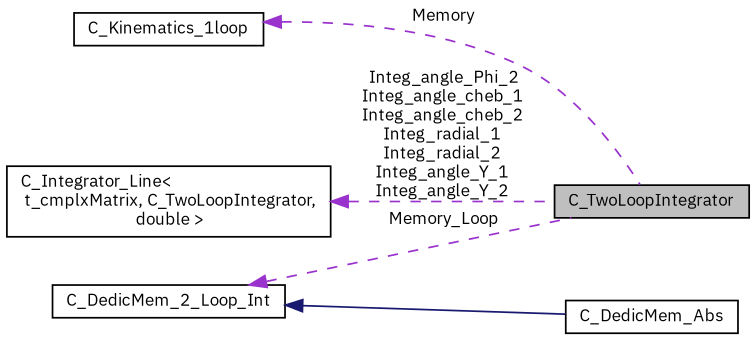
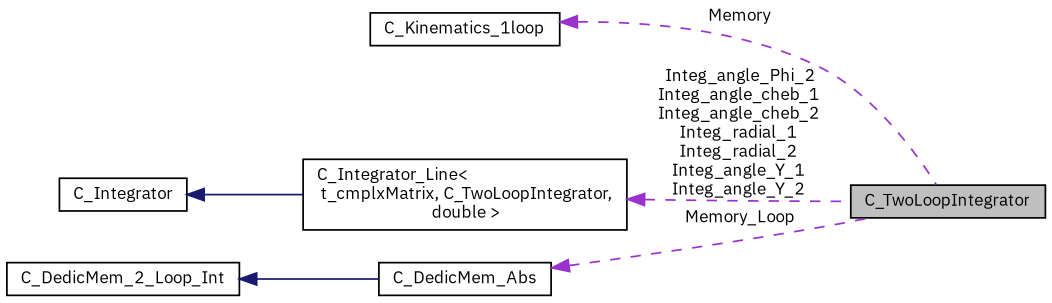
none -> (123, 195)
(419, 250) -> (720, 244)
